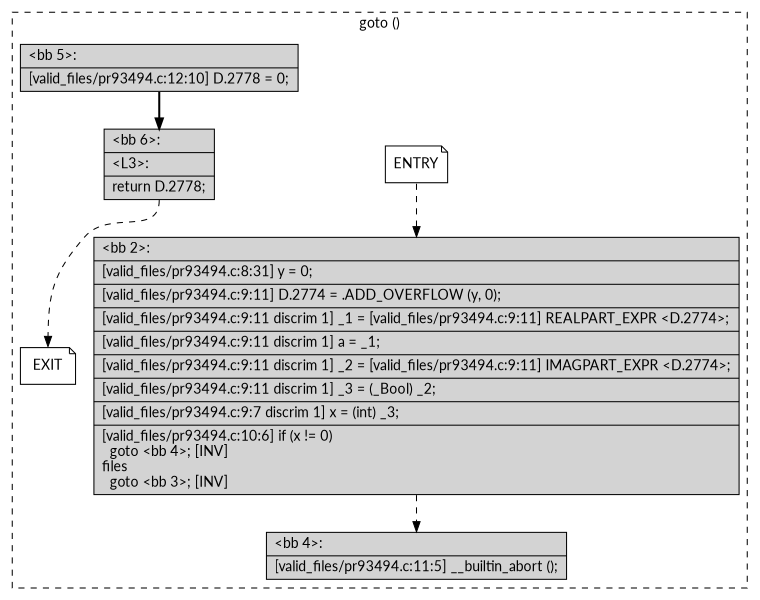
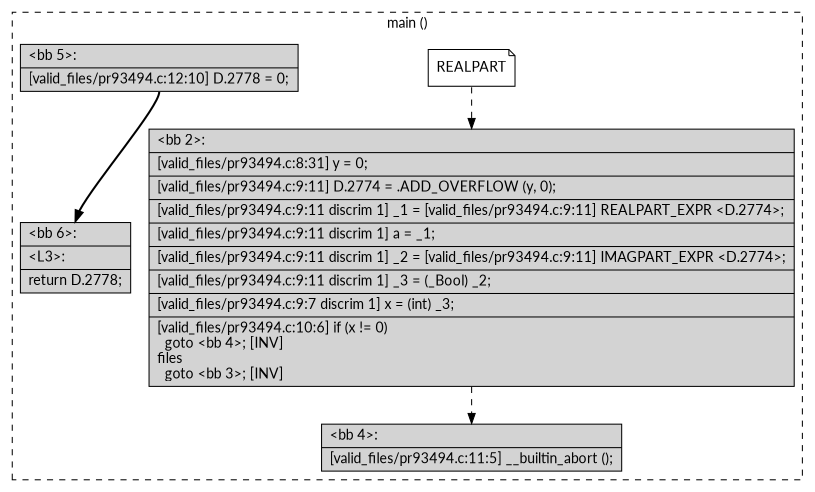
(380, 24) -> (407, 24)
(416, 164) -> (472, 68)
(48, 366) -> none
